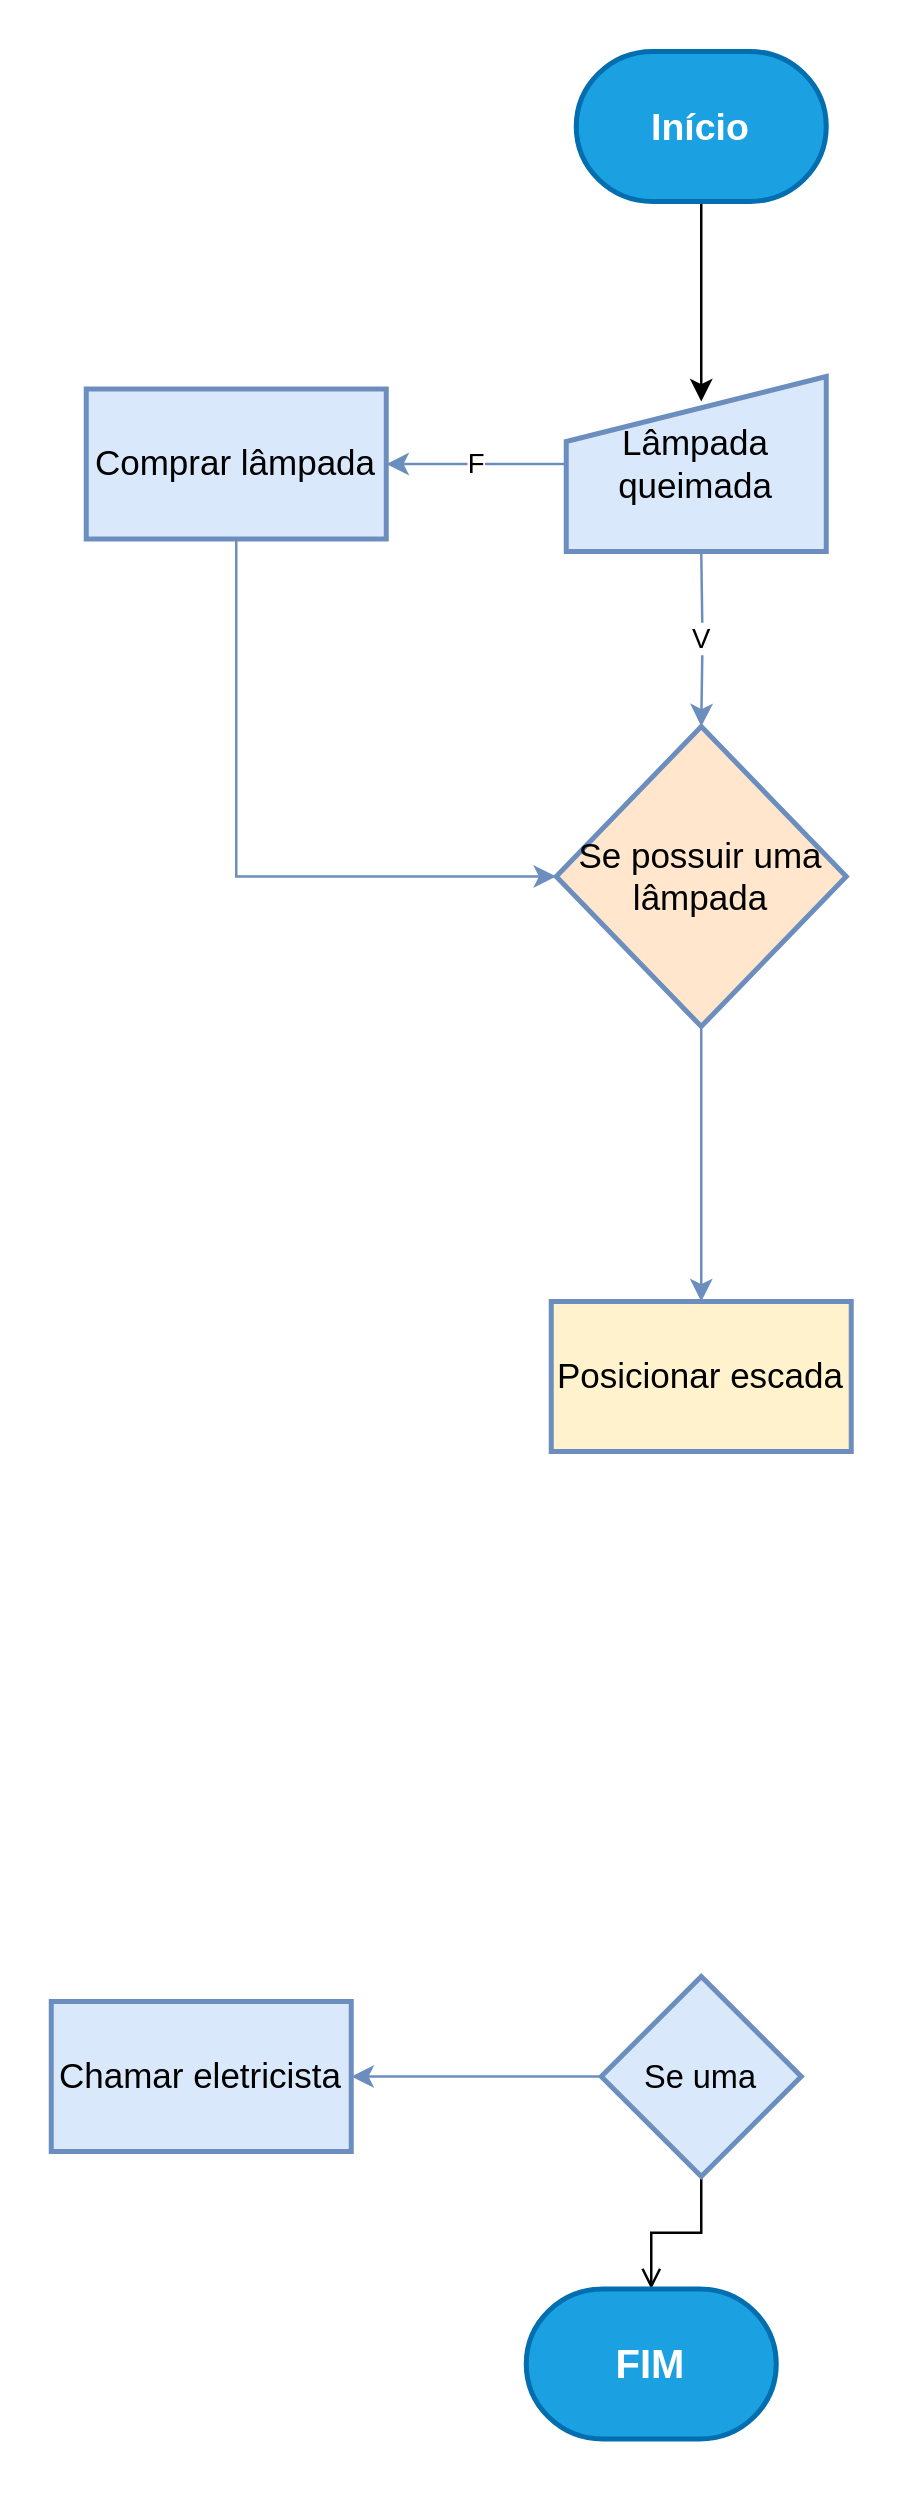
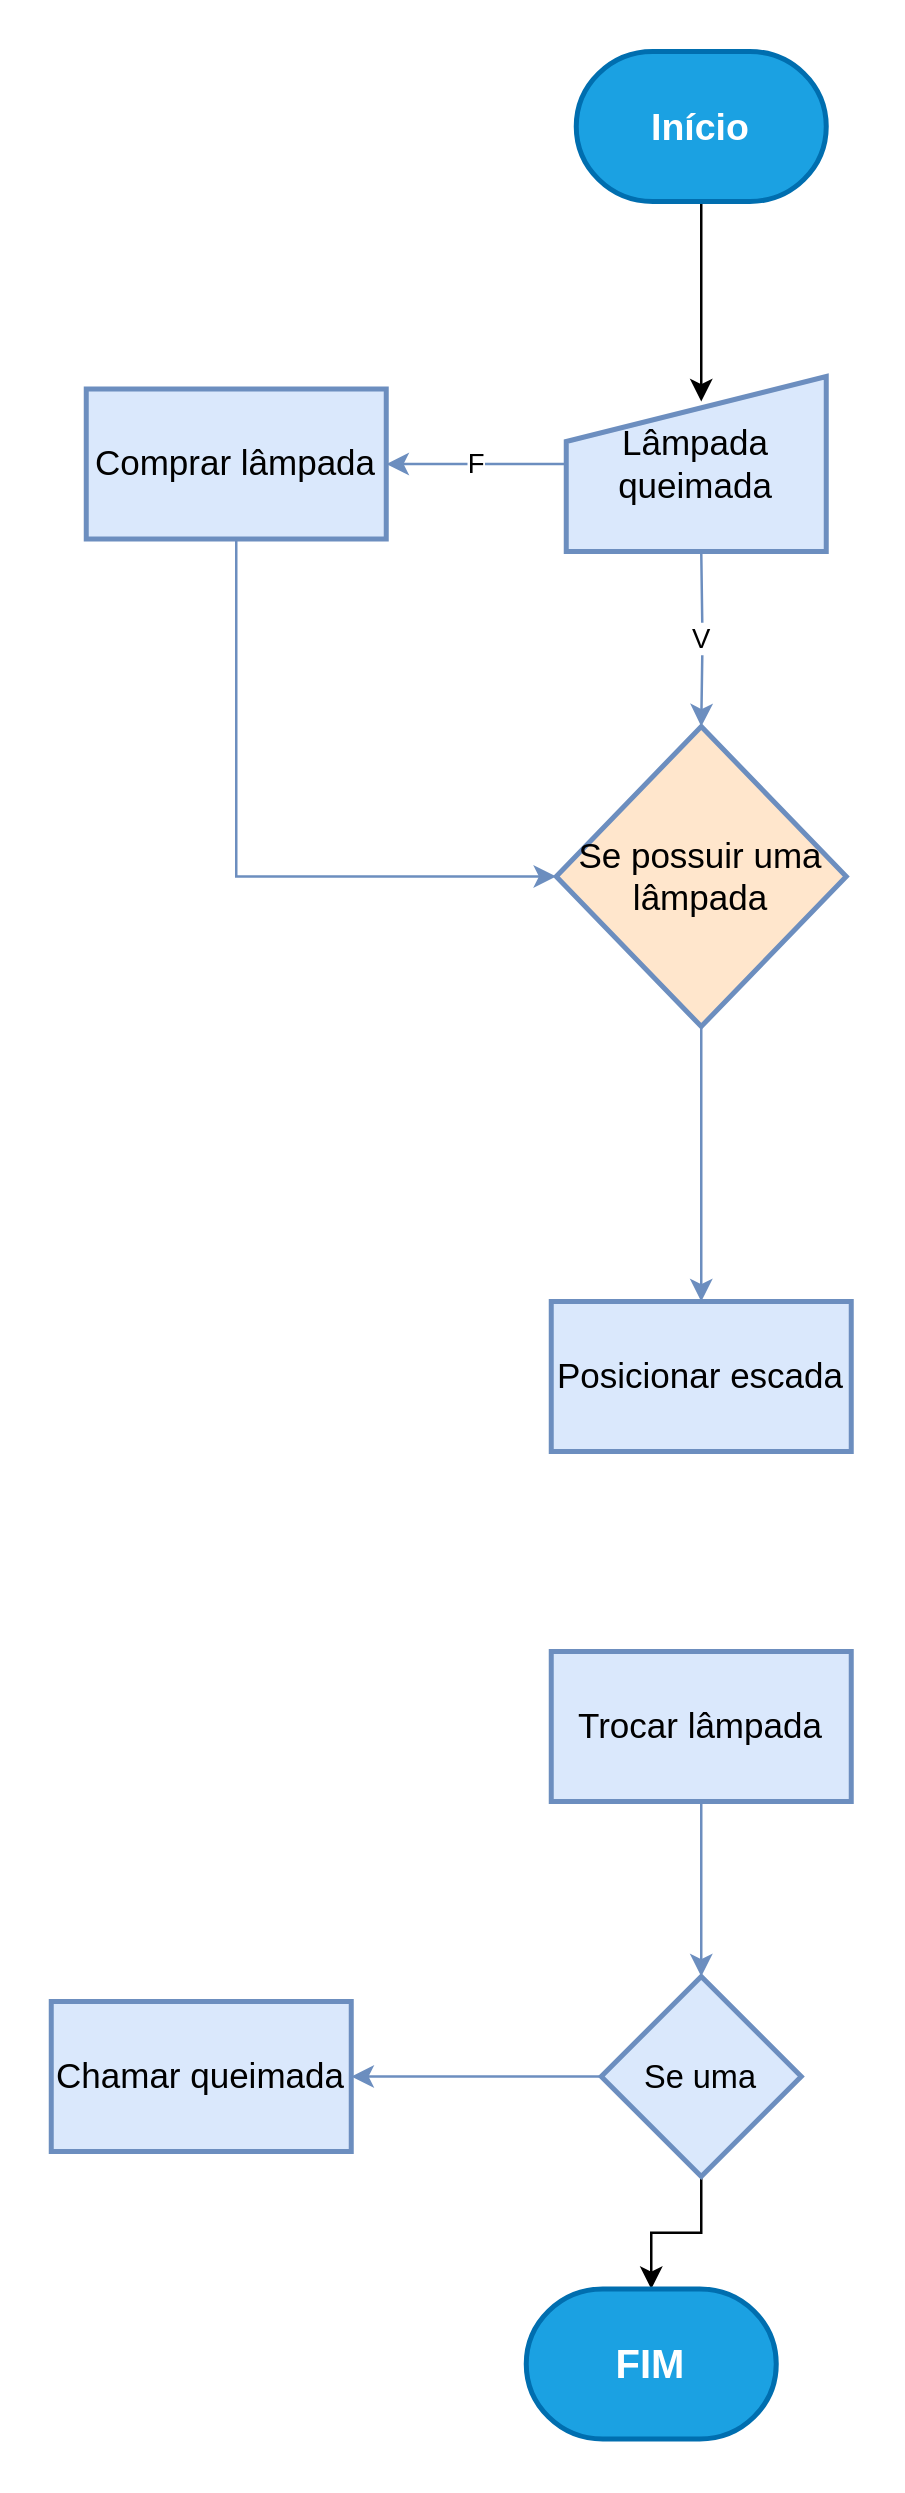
(701, 1376) -> (701, 1376)
none -> (701, 1726)
none -> (701, 1880)
(201, 2076) -> (201, 2076)
(651, 2275) -> (651, 2271)
